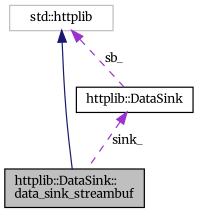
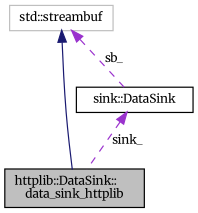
(61, 18) -> (61, 18)
(135, 100) -> (135, 100)
(75, 188) -> (75, 188)
